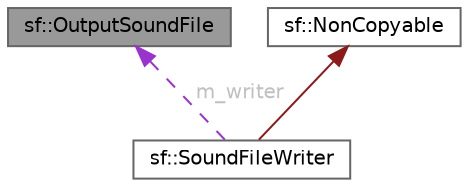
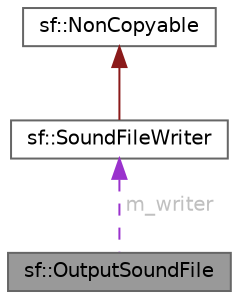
(187, 100) -> (119, 216)
